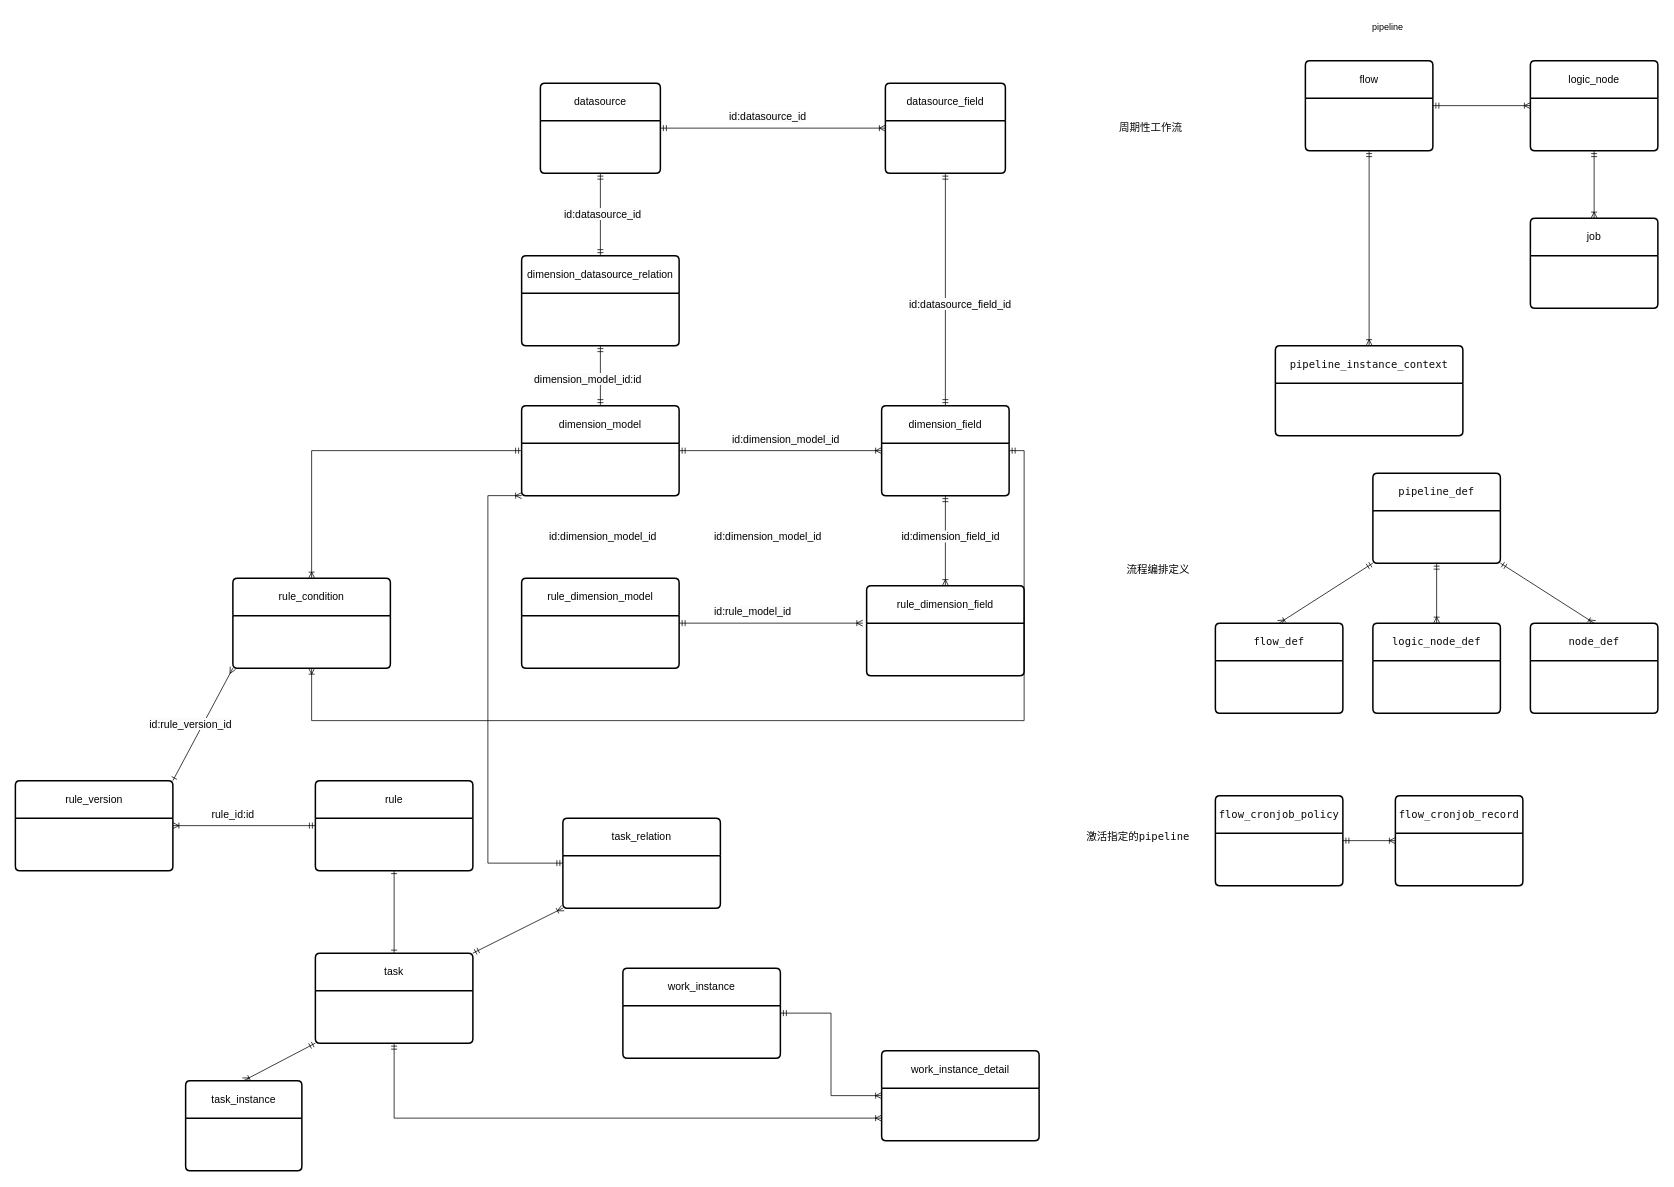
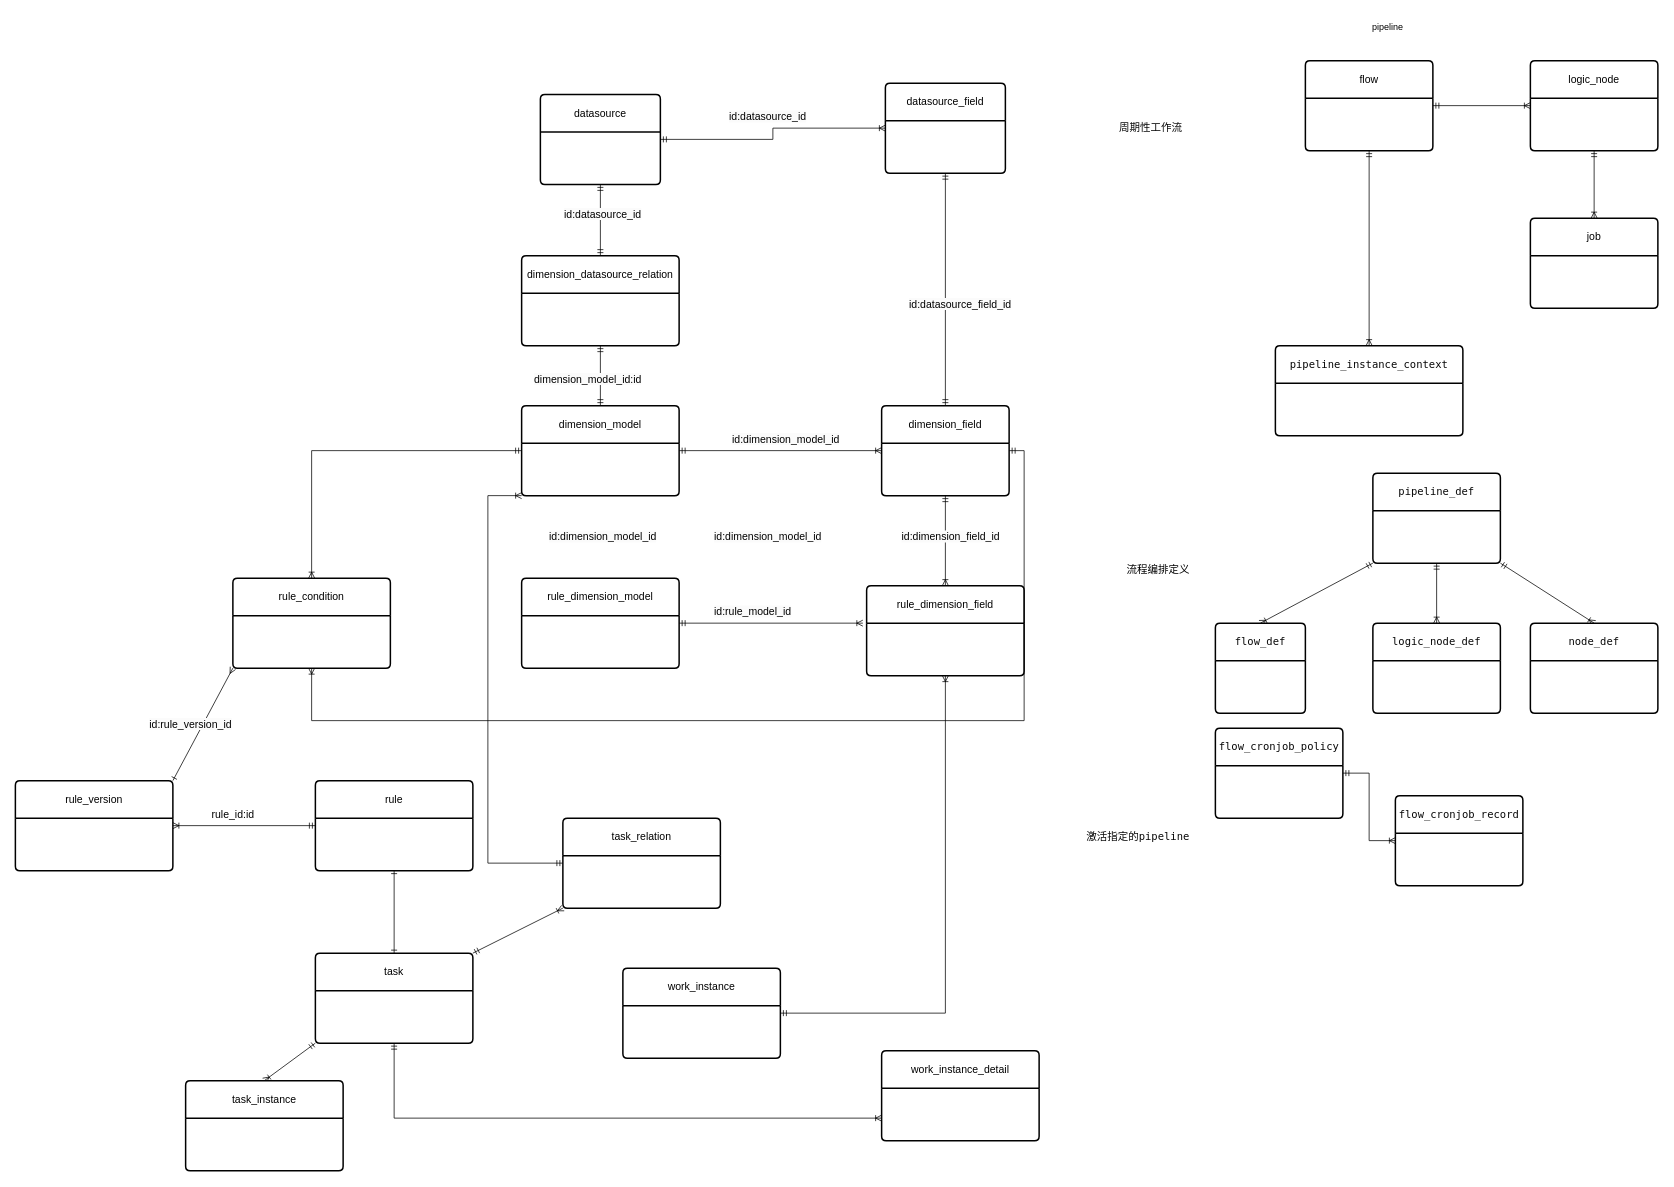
(600, 128) -> (600, 139)
(1279, 668) -> (1260, 668)
(1279, 840) -> (1279, 773)
(853, 1095) -> (945, 847)
(244, 1125) -> (264, 1125)
